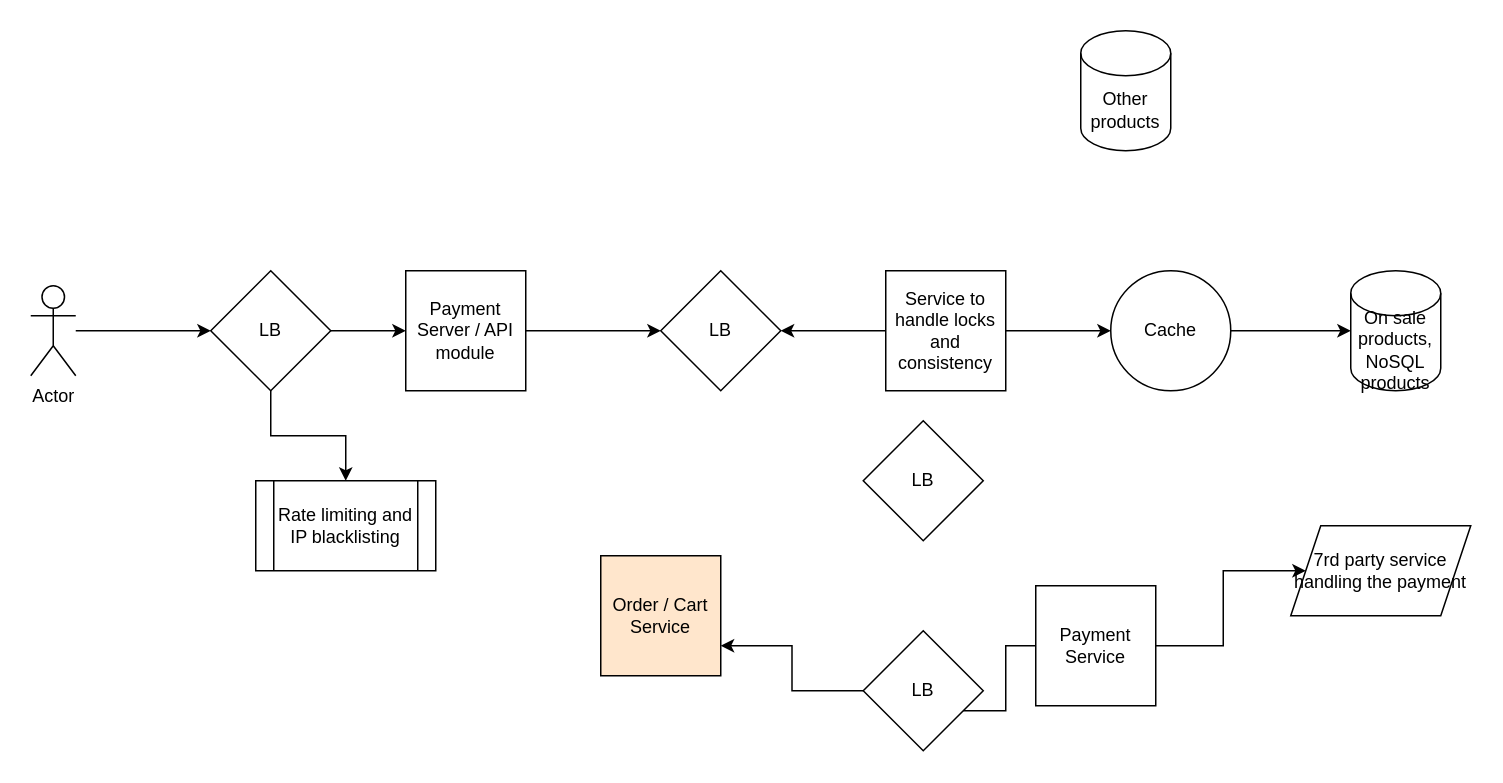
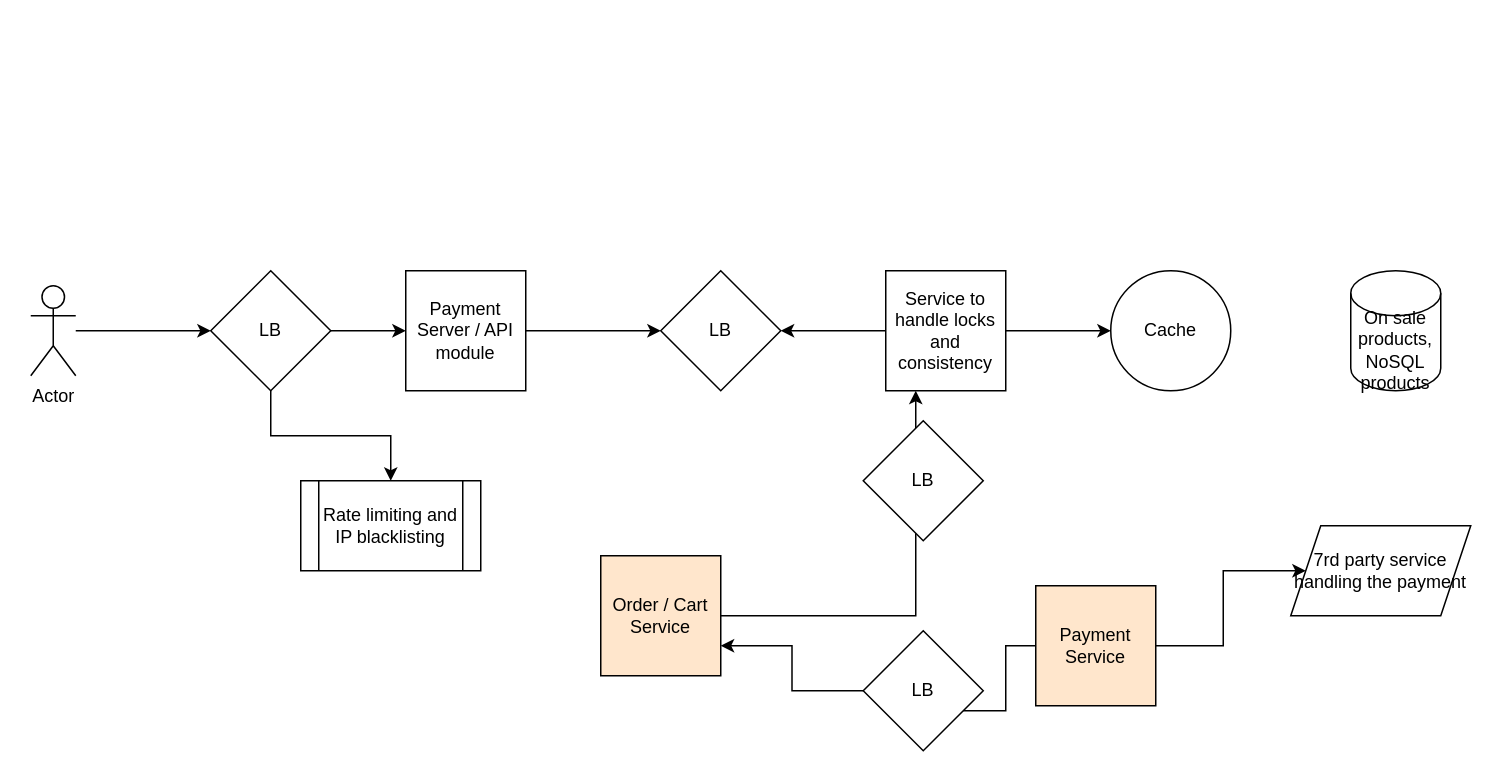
(1126, 91) -> none
(1286, 331) -> none
(346, 526) -> (391, 526)
none -> (860, 616)
(1096, 646) -> (1096, 646)
